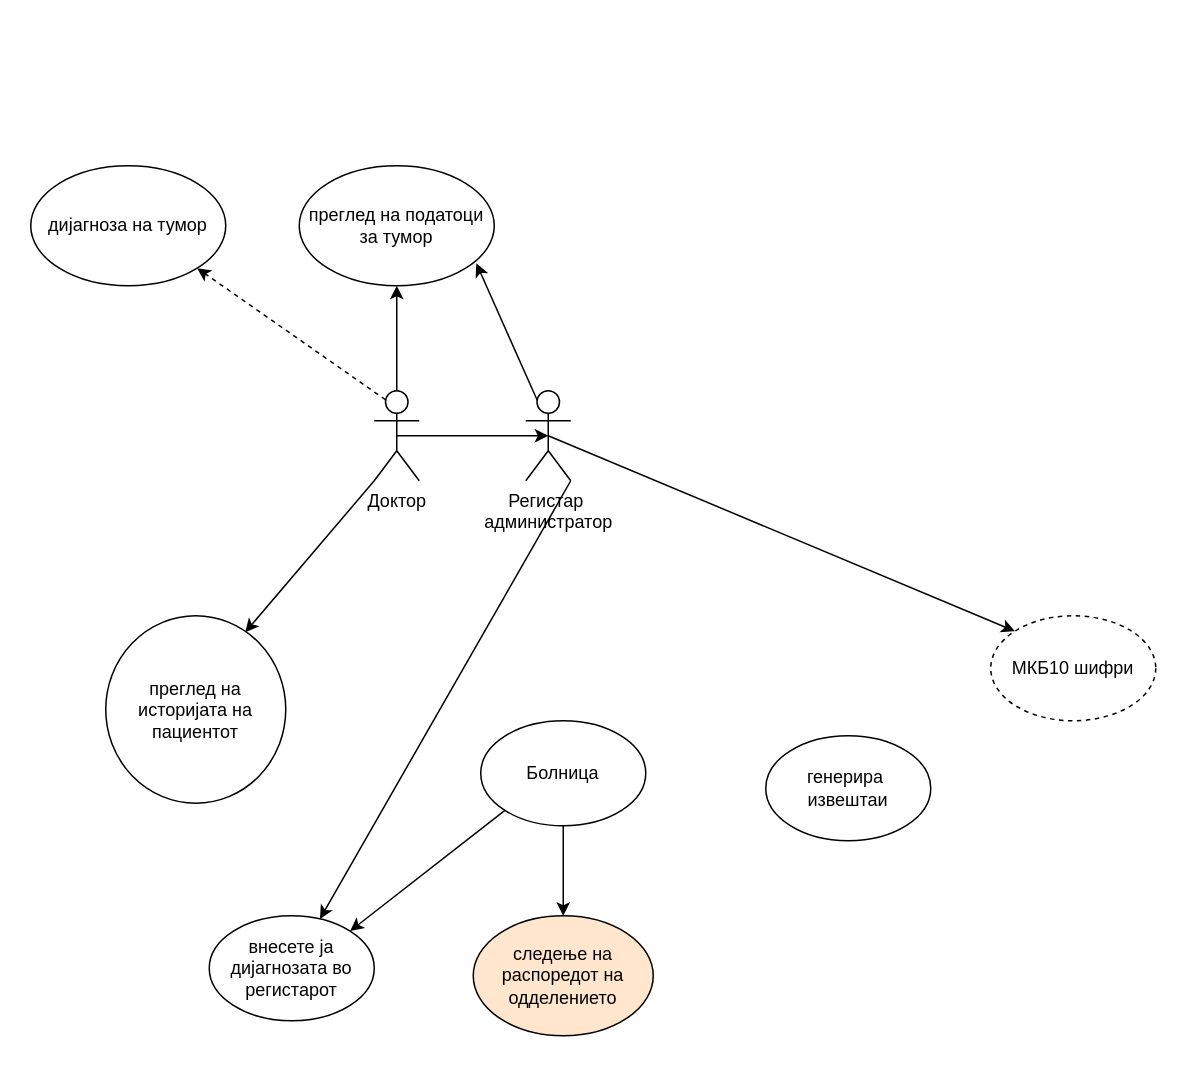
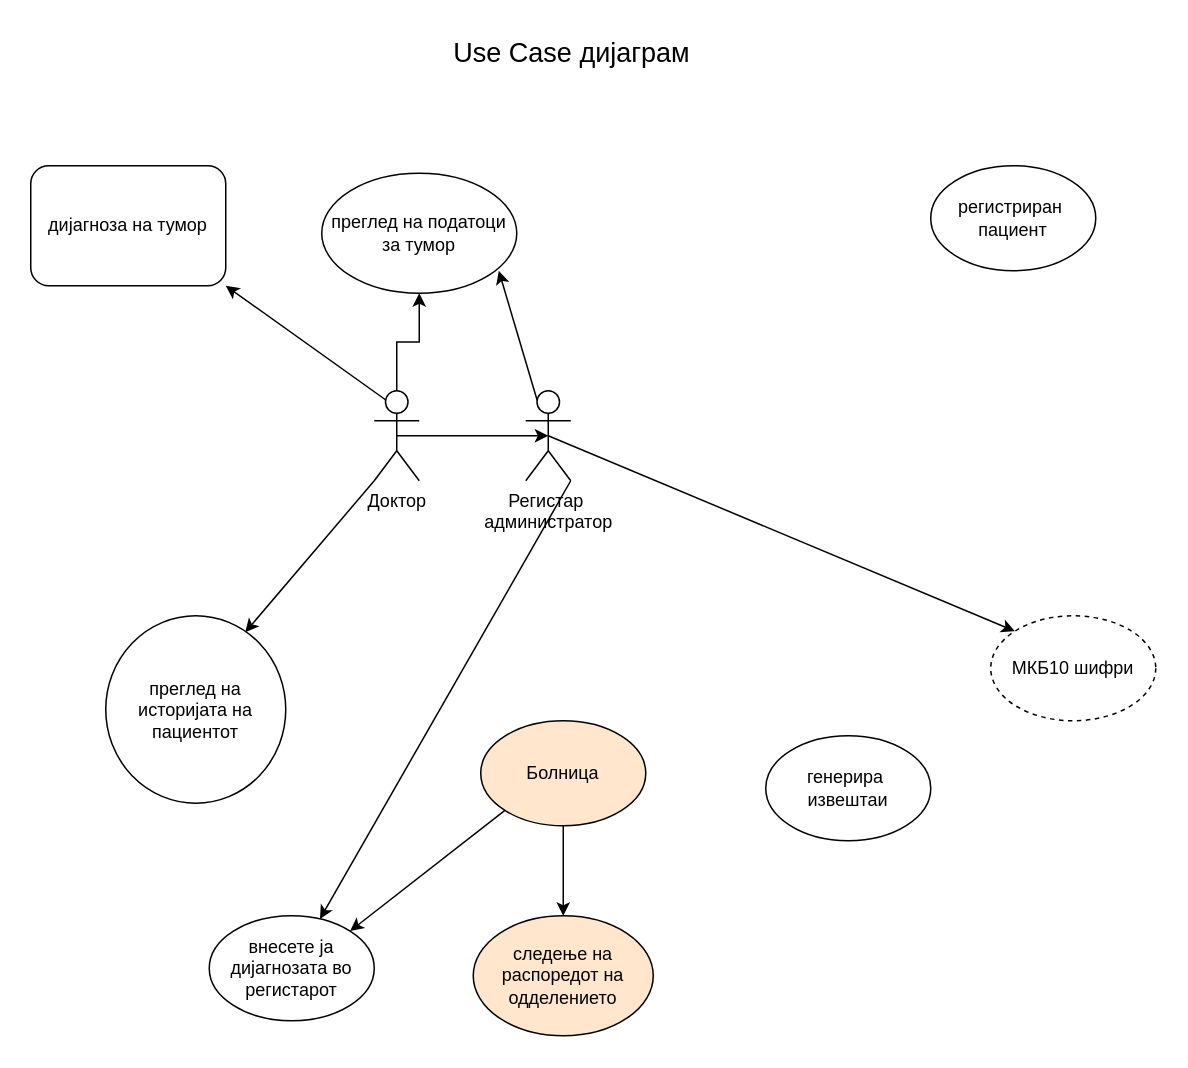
none -> (572, 53)
none -> (1013, 218)
(128, 226) -> (128, 226)
(397, 226) -> (419, 233)
(294, 336) -> (309, 345)
(563, 773) -> (563, 773)
